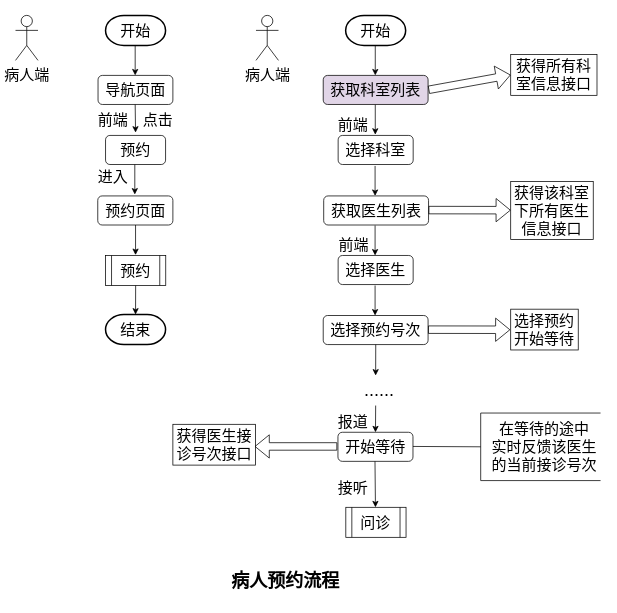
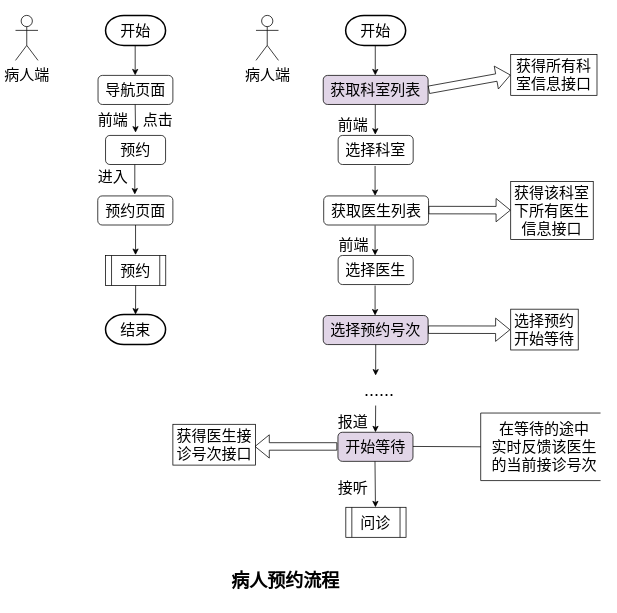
(375, 330) -> (375, 330)
(375, 447) -> (375, 447)
